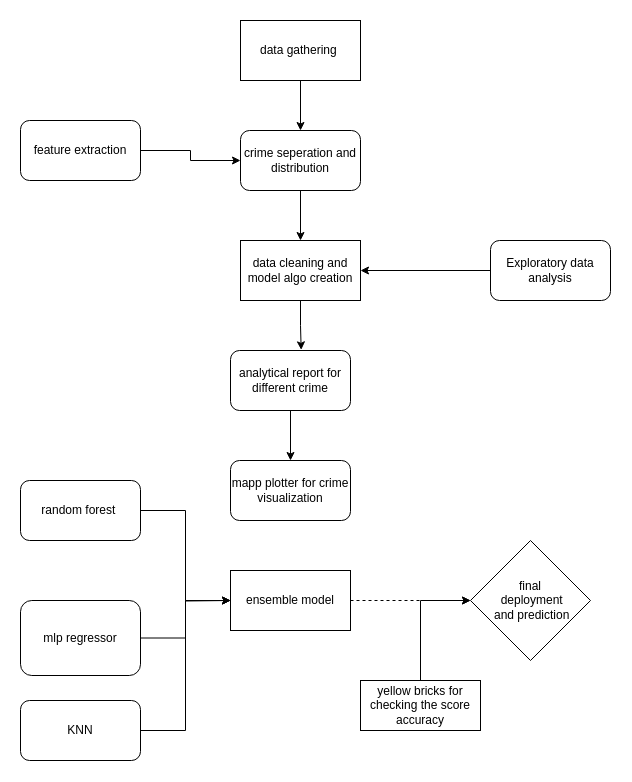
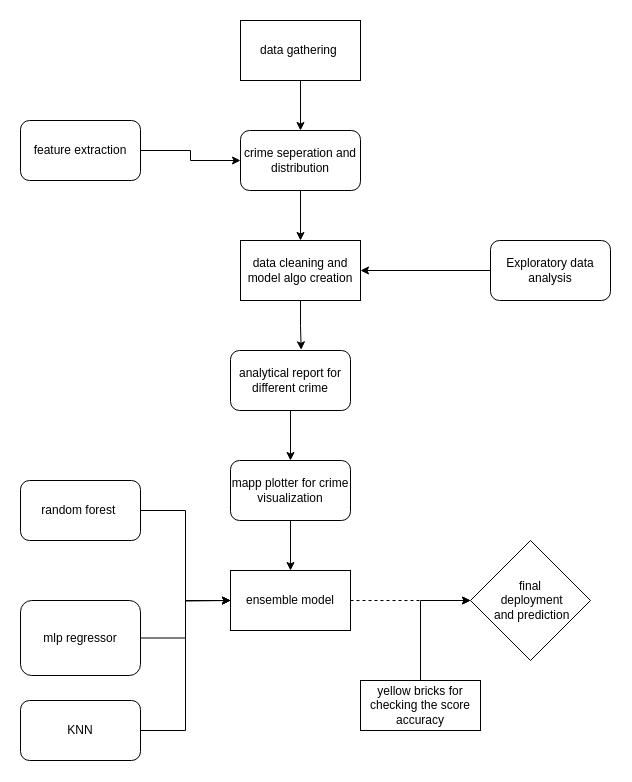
none -> (291, 542)
